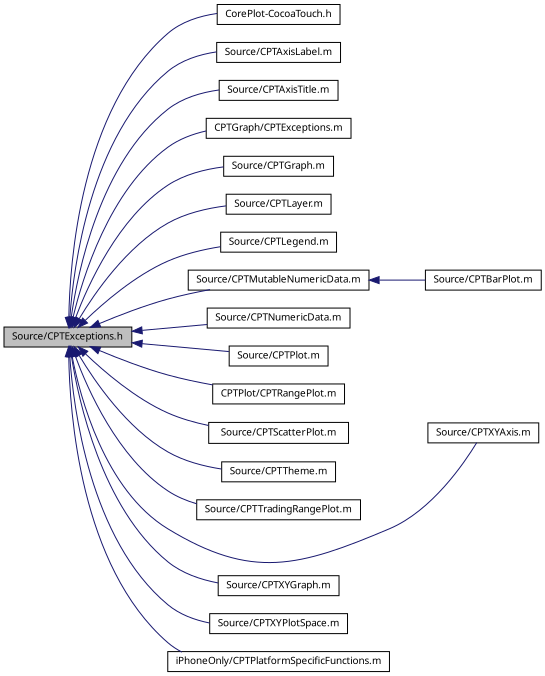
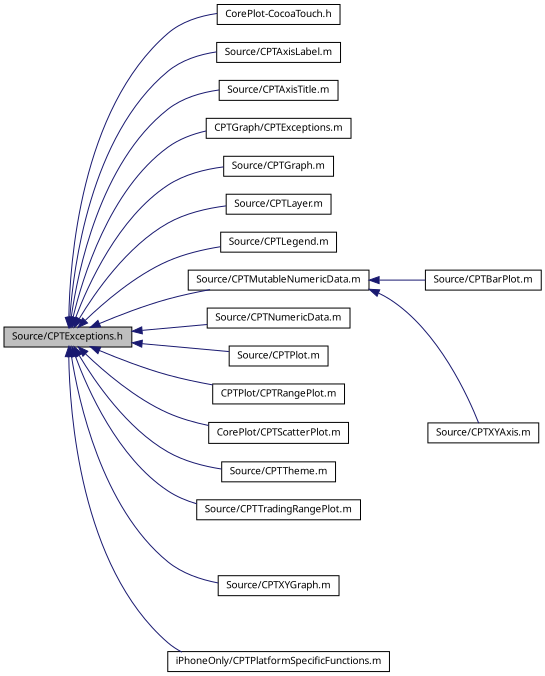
(279, 433) -> (279, 433)
(239, 559) -> (439, 350)
(279, 624) -> none
